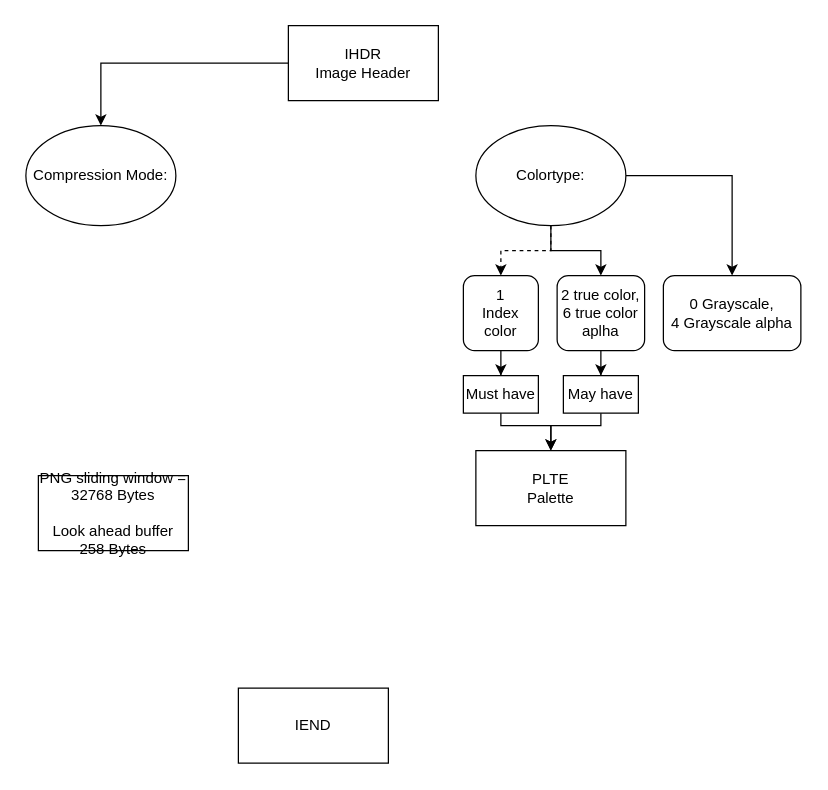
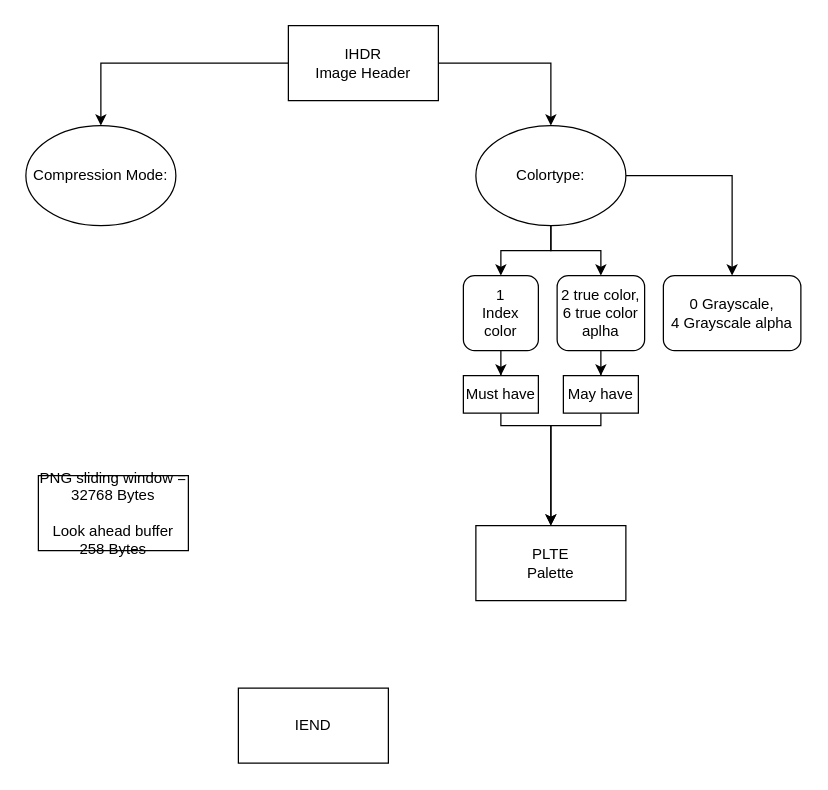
none -> (521, 63)
(517, 251) -> (517, 251)
(551, 488) -> (551, 563)
